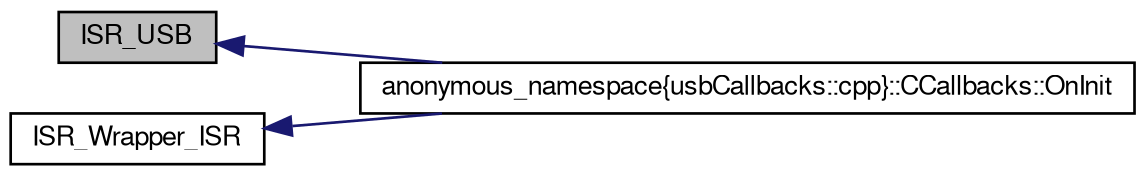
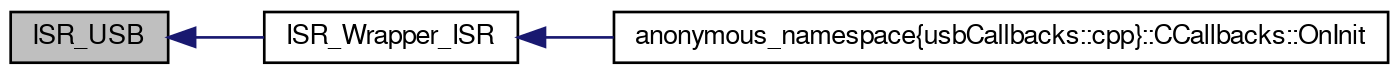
(343, 54) -> (230, 37)
